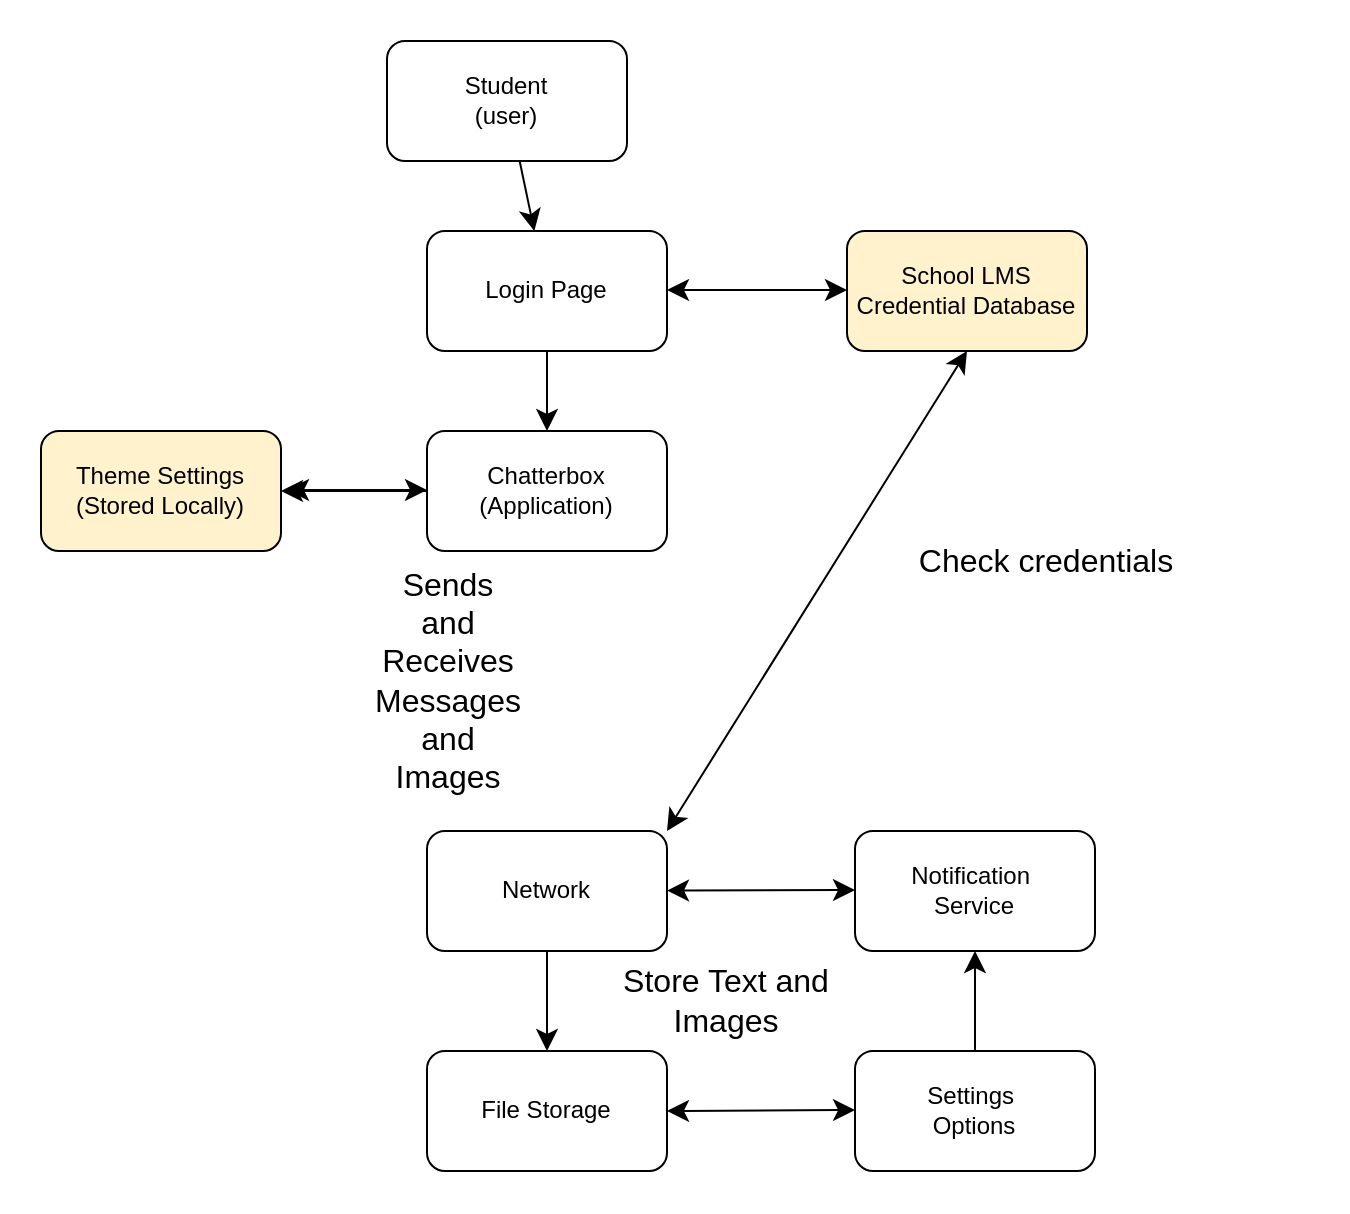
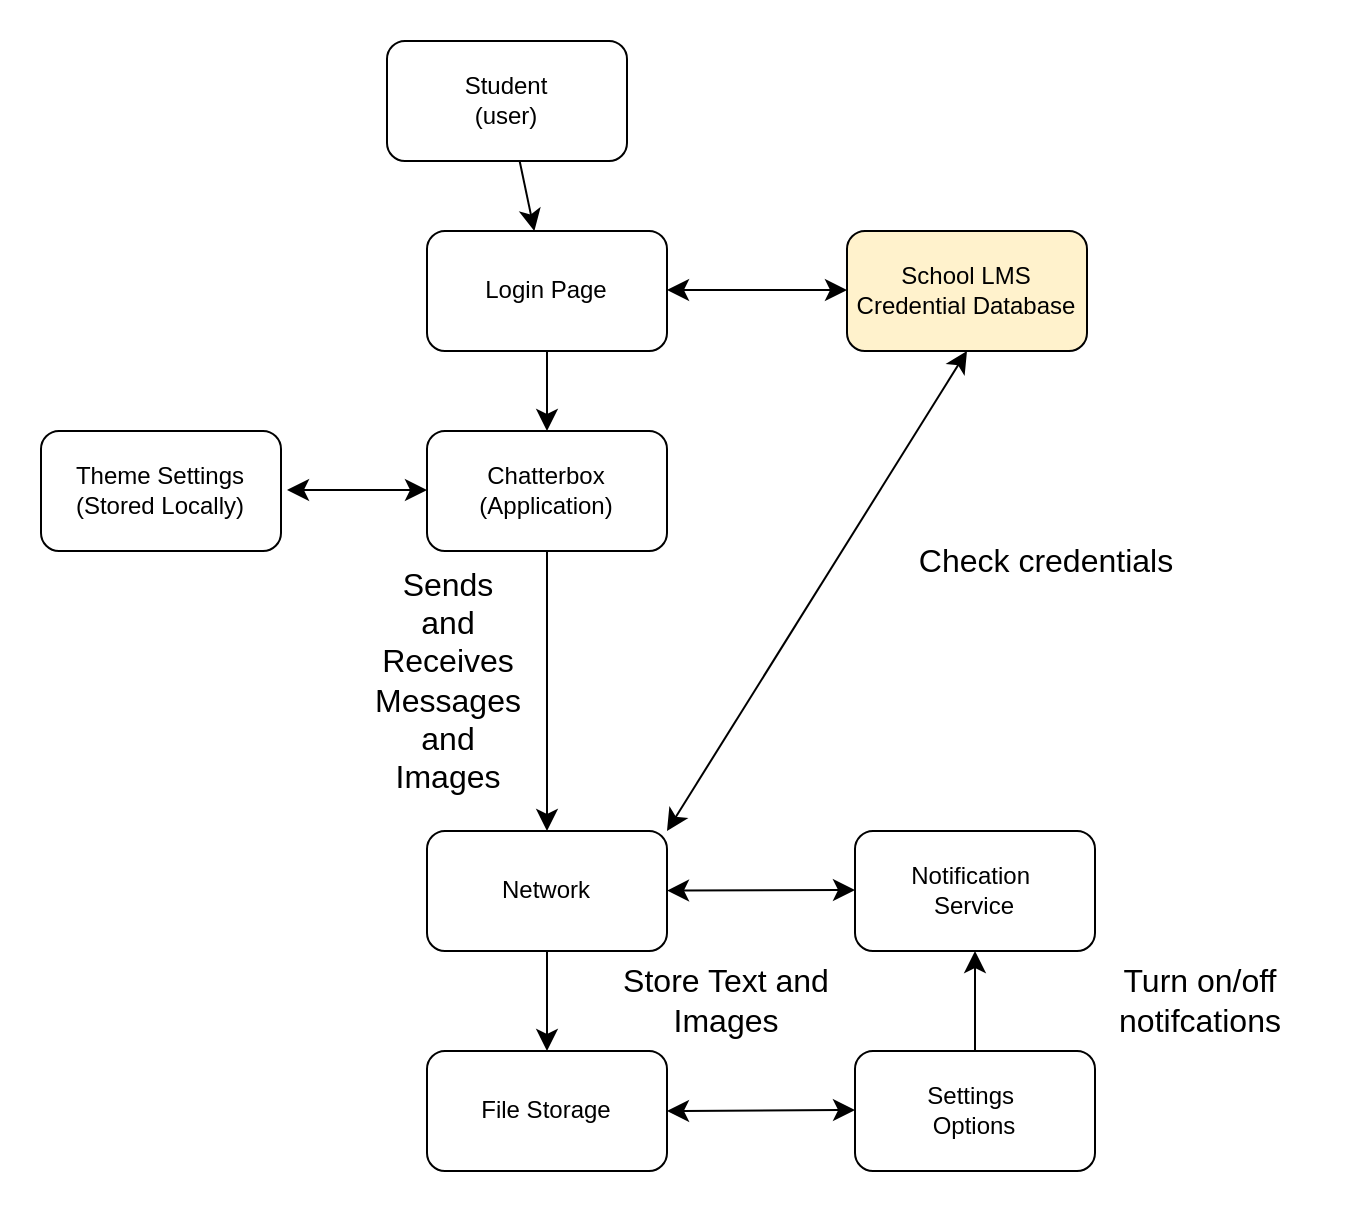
(161, 491) -> (161, 491)
(424, 491) -> (547, 684)
none -> (1201, 1001)
